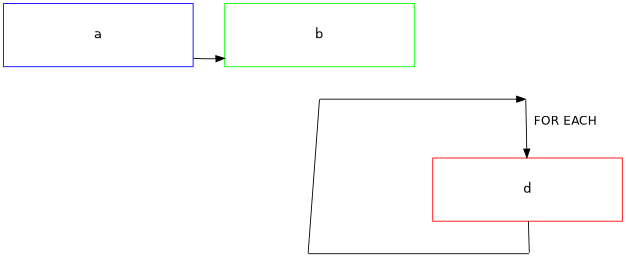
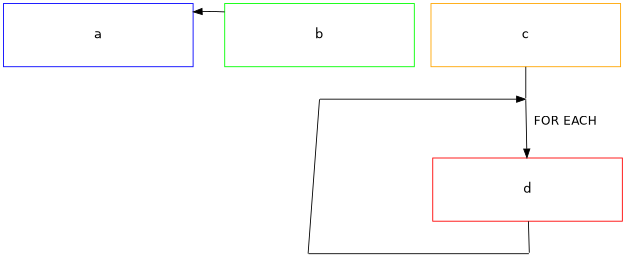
none -> (526, 35)
(205, 59) -> (213, 11)
